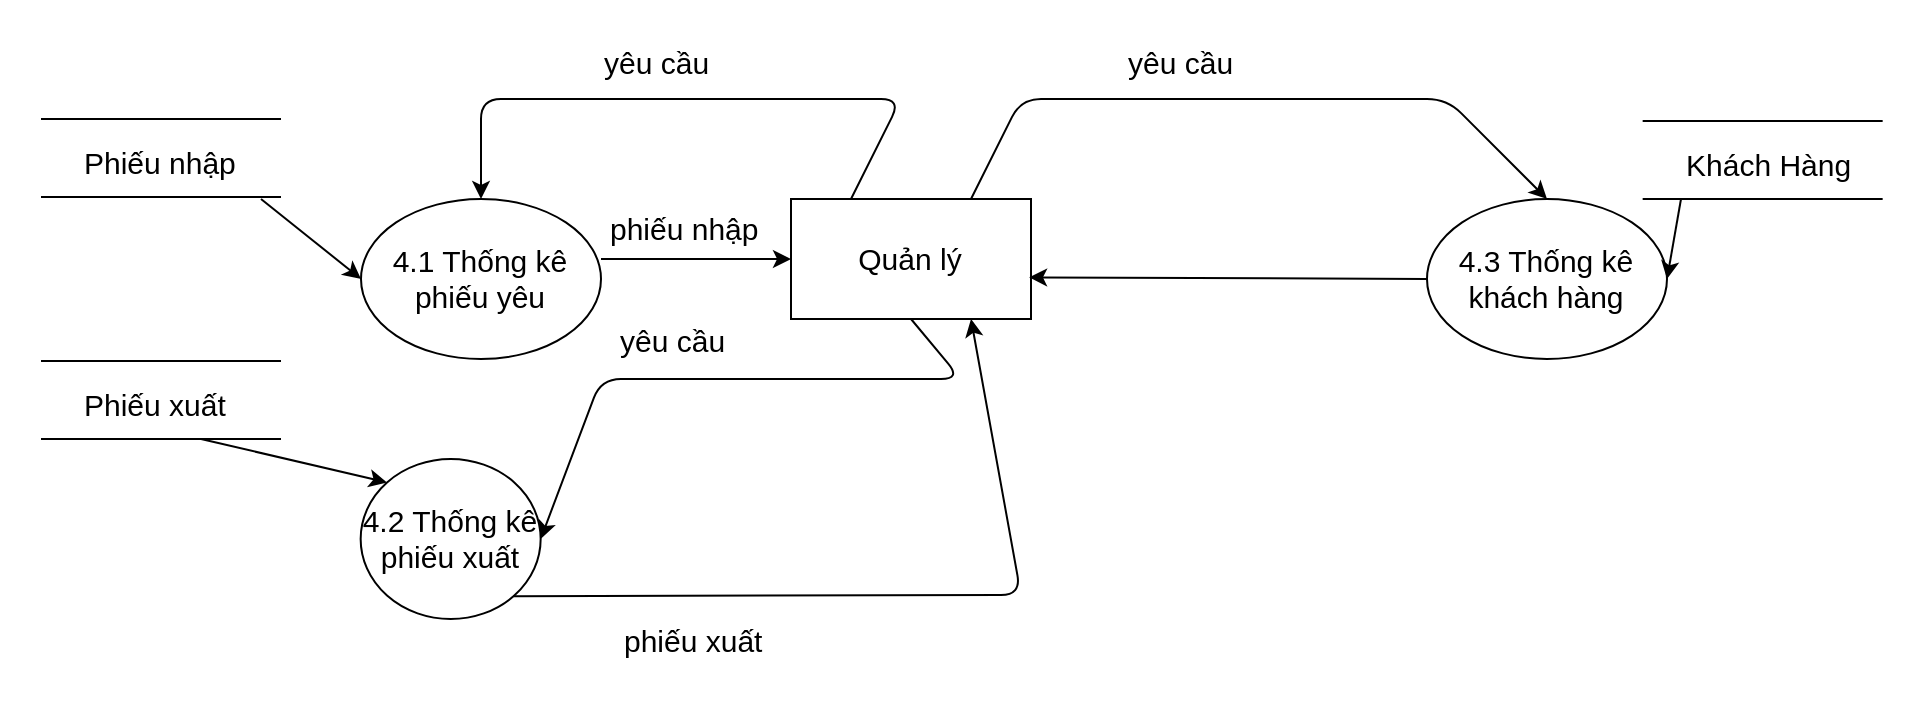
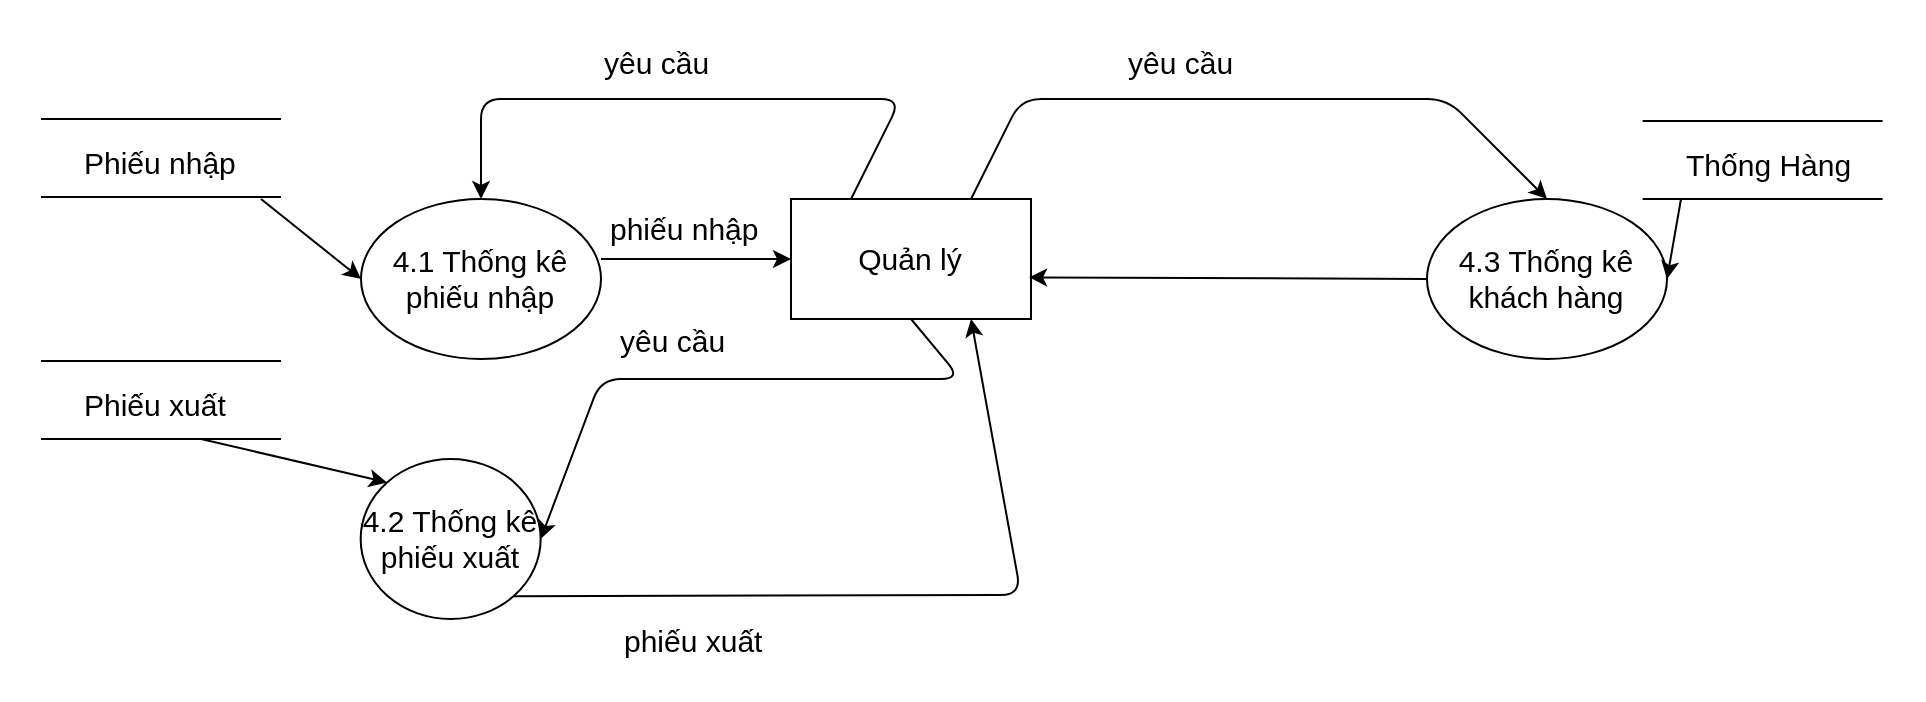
(1767, 167) -> (1767, 167)
(481, 279) -> (481, 279)
